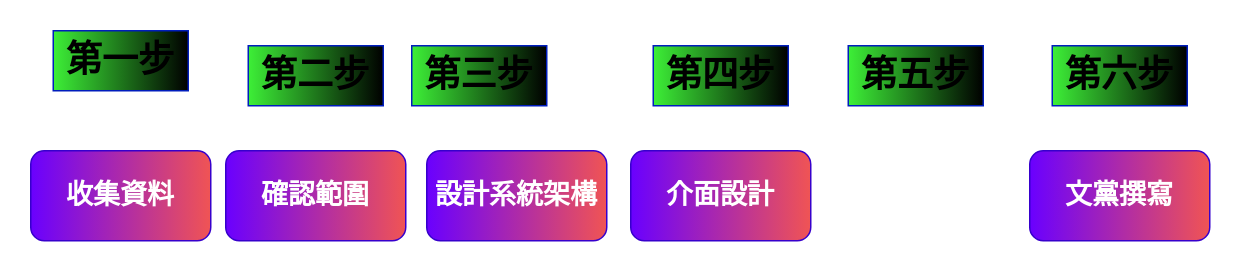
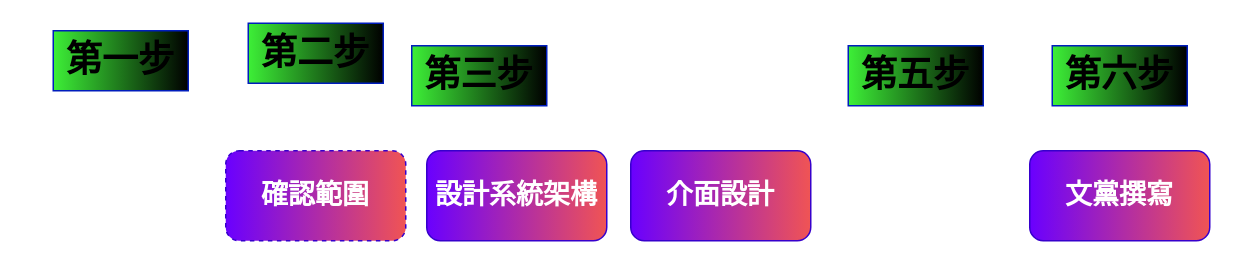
(316, 76) -> (316, 53)
(721, 76) -> none
(121, 196) -> none
(316, 196) -> (316, 196)
